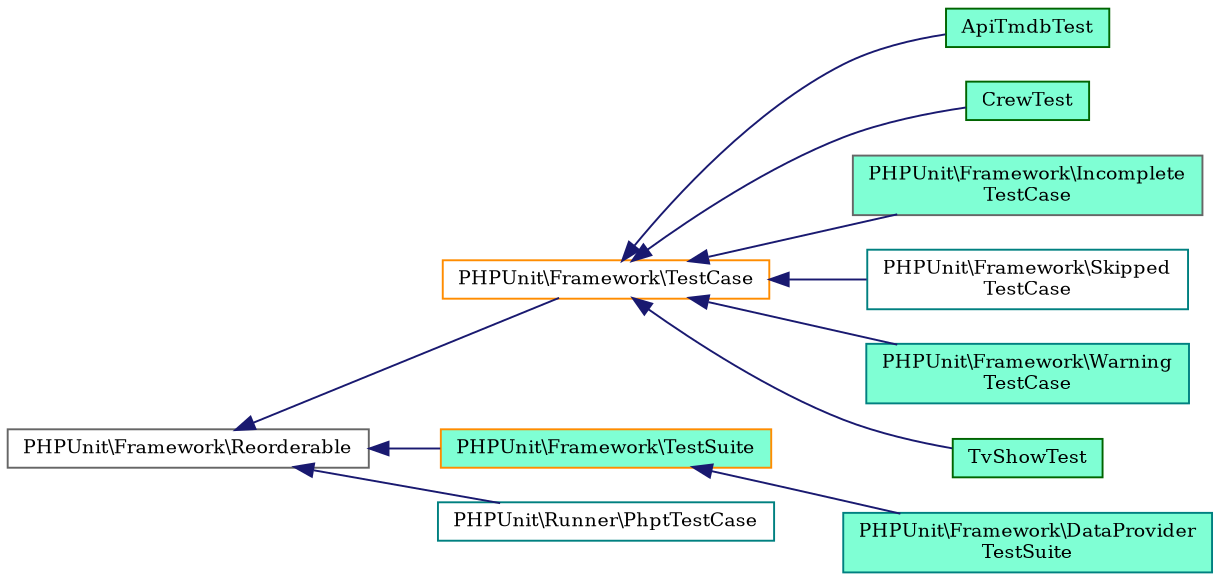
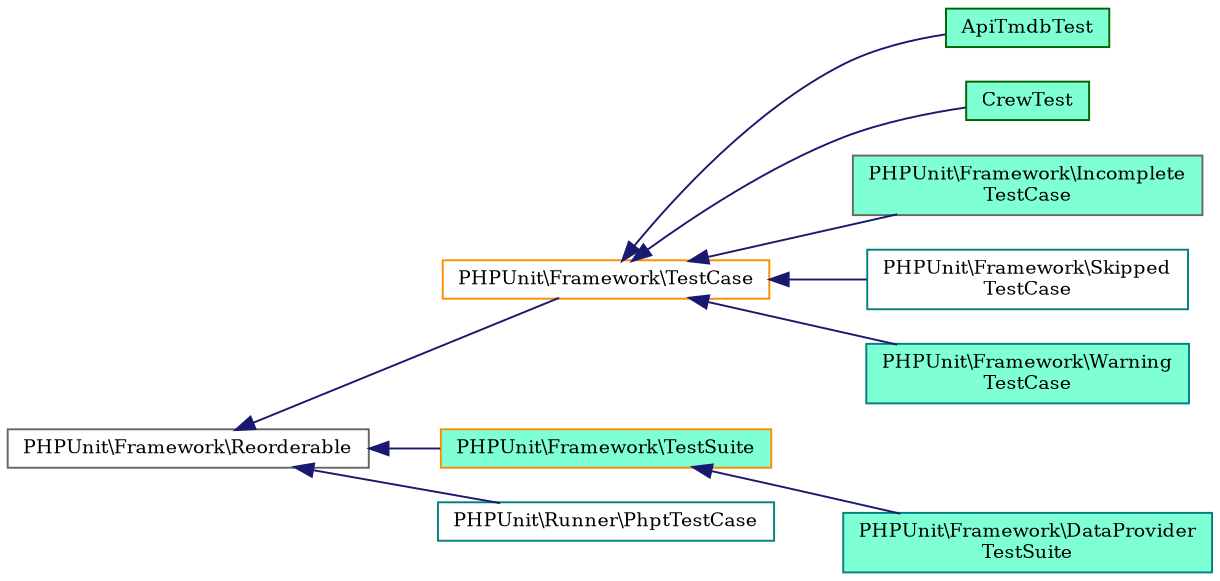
(1028, 458) -> none
